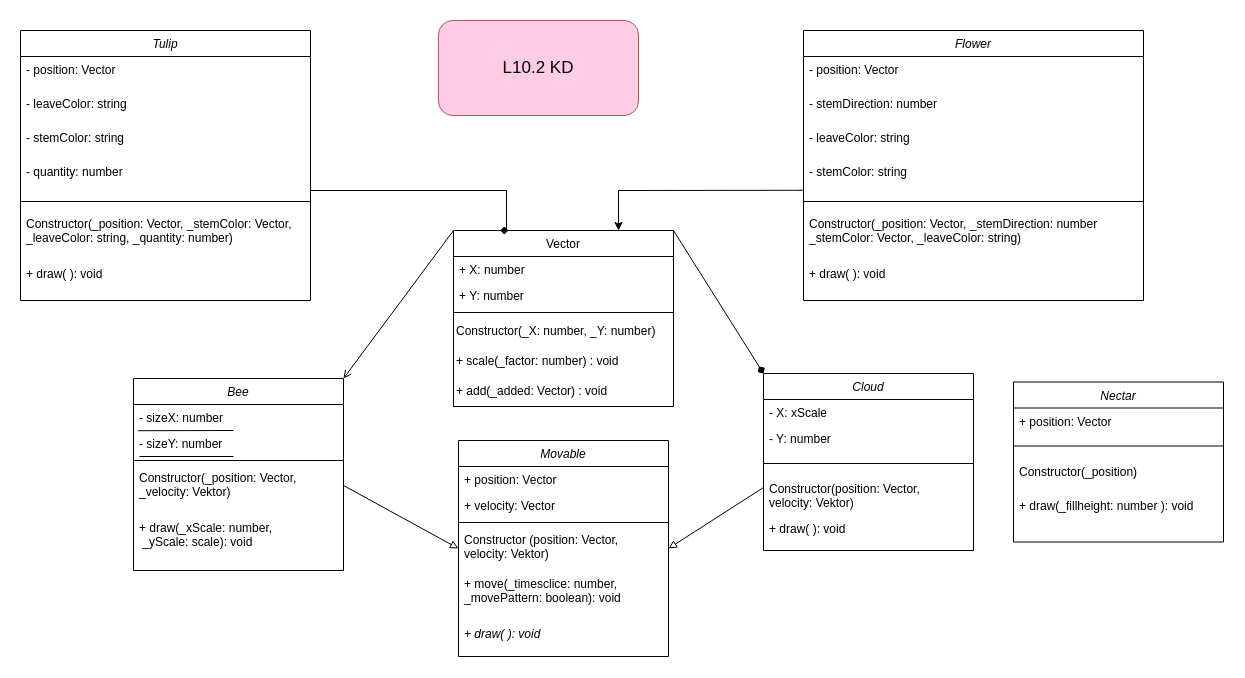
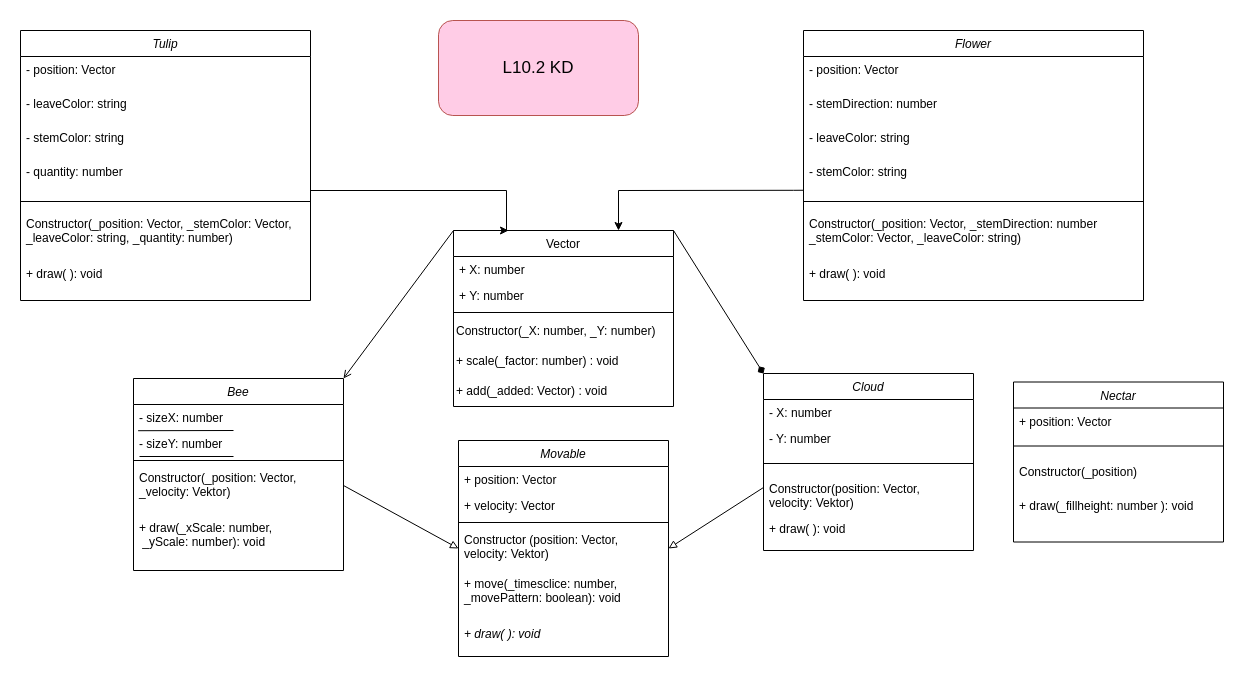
(507, 231) -> (507, 230)
(800, 413) -> (801, 413)
(208, 528) -> (208, 528)
